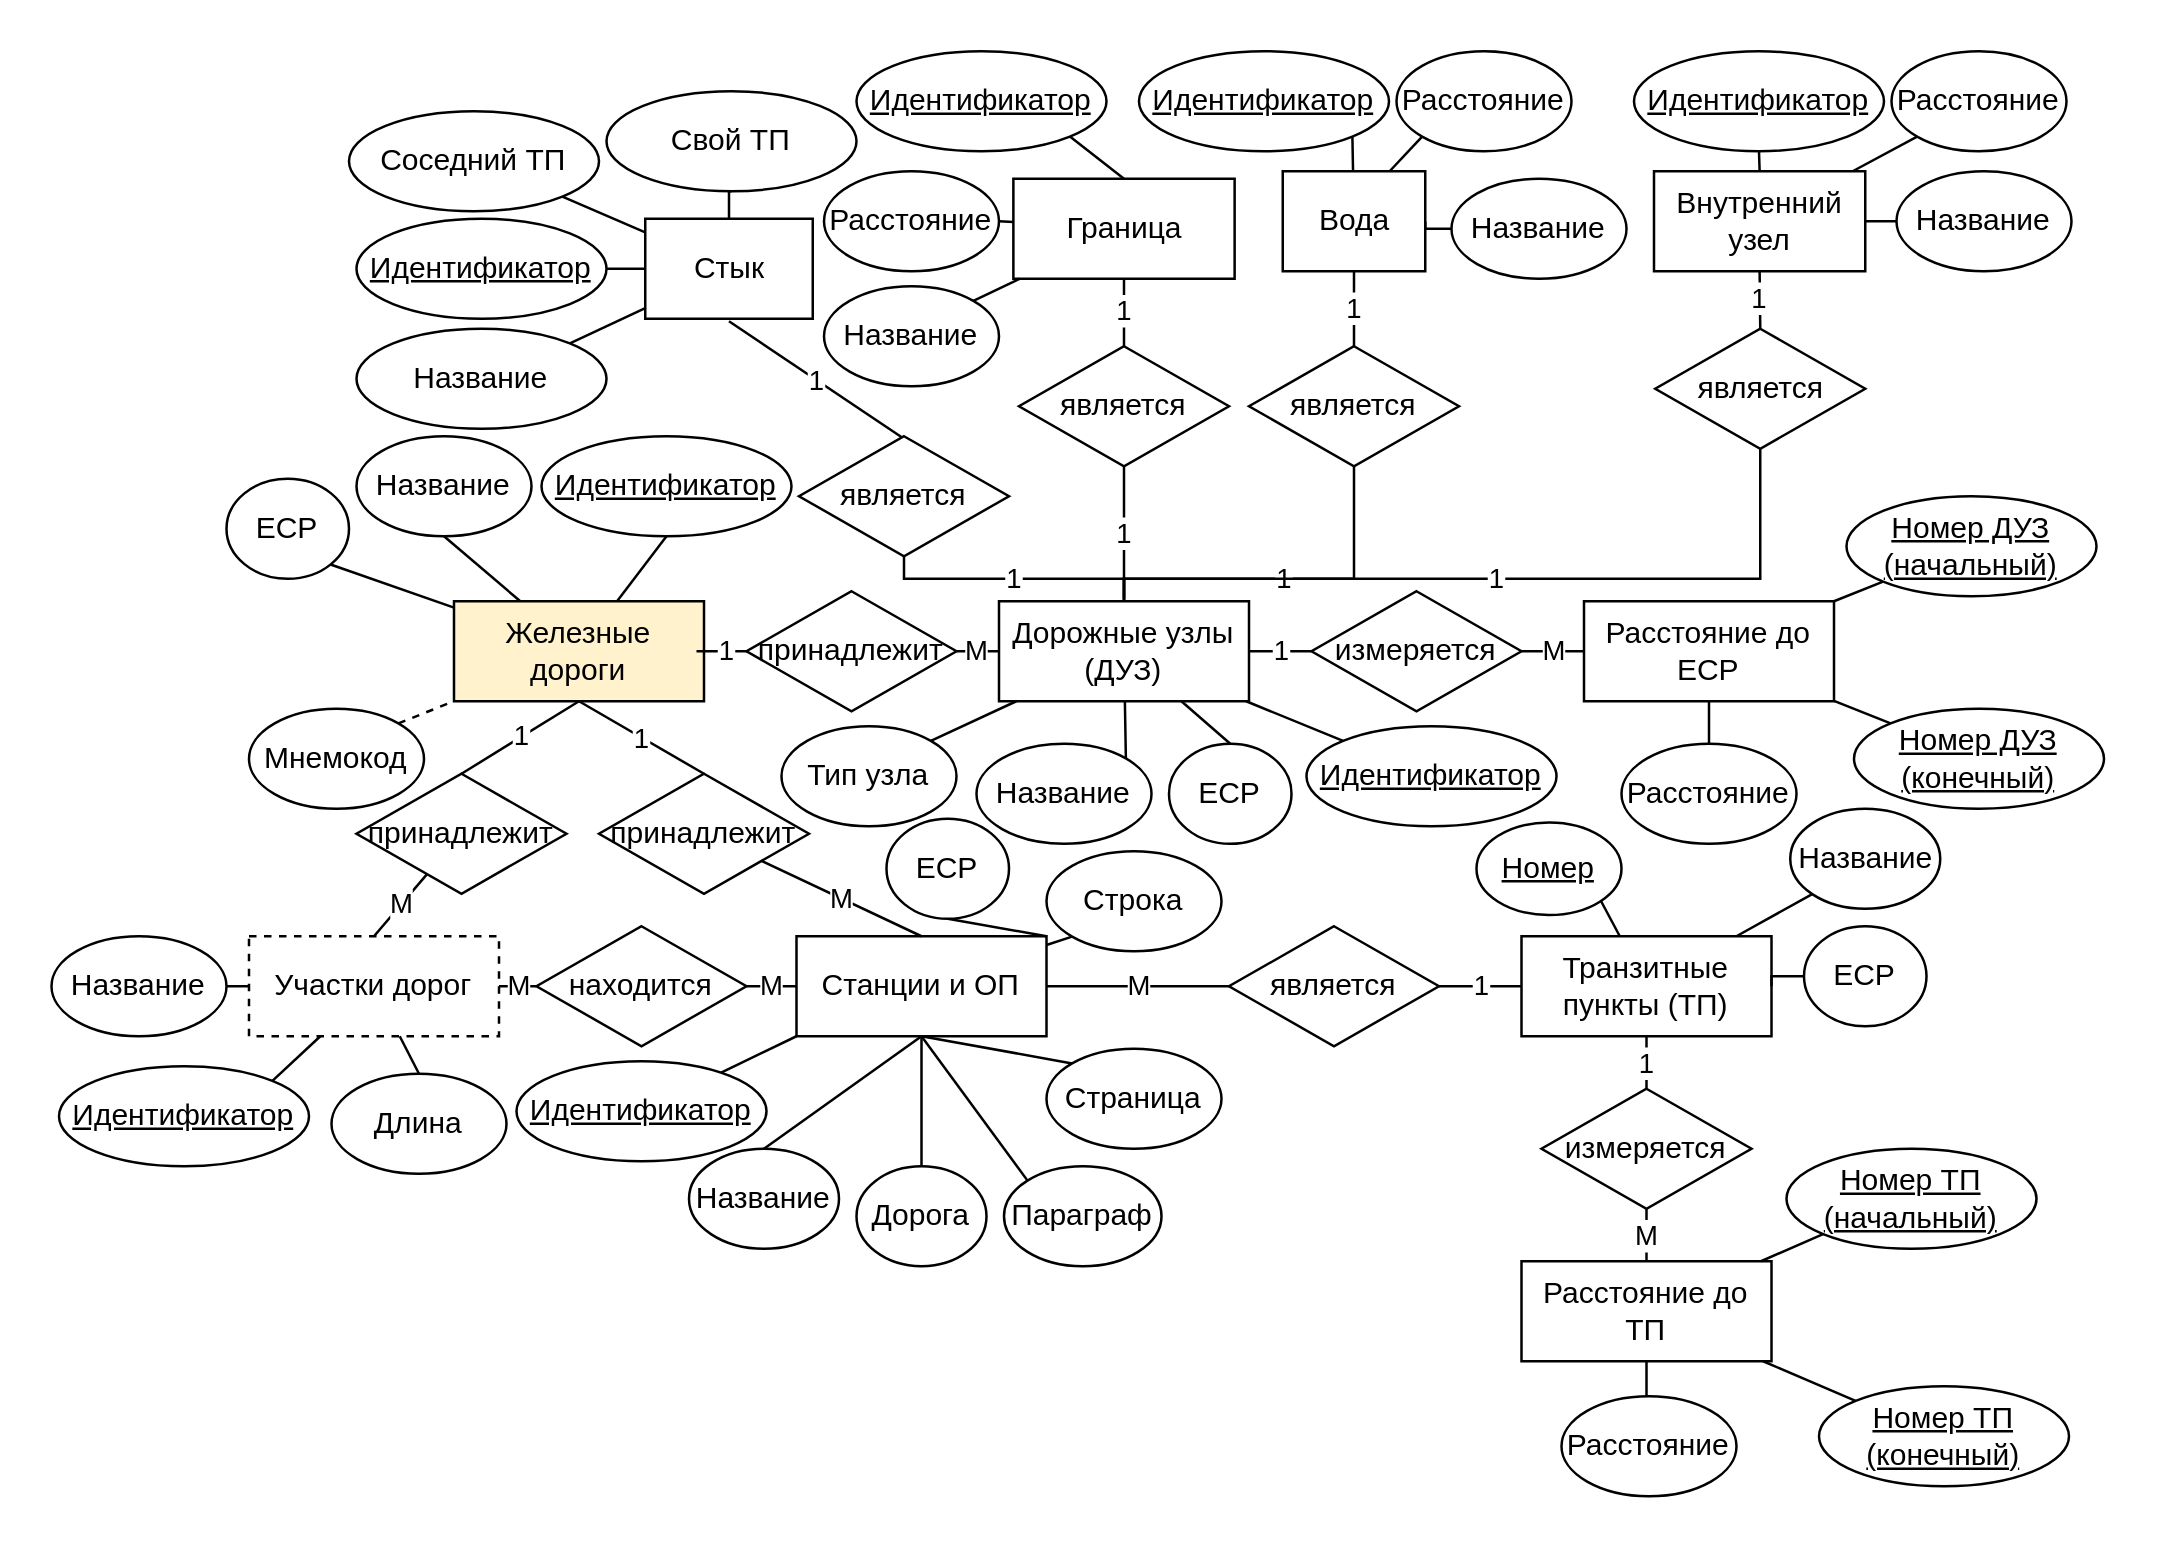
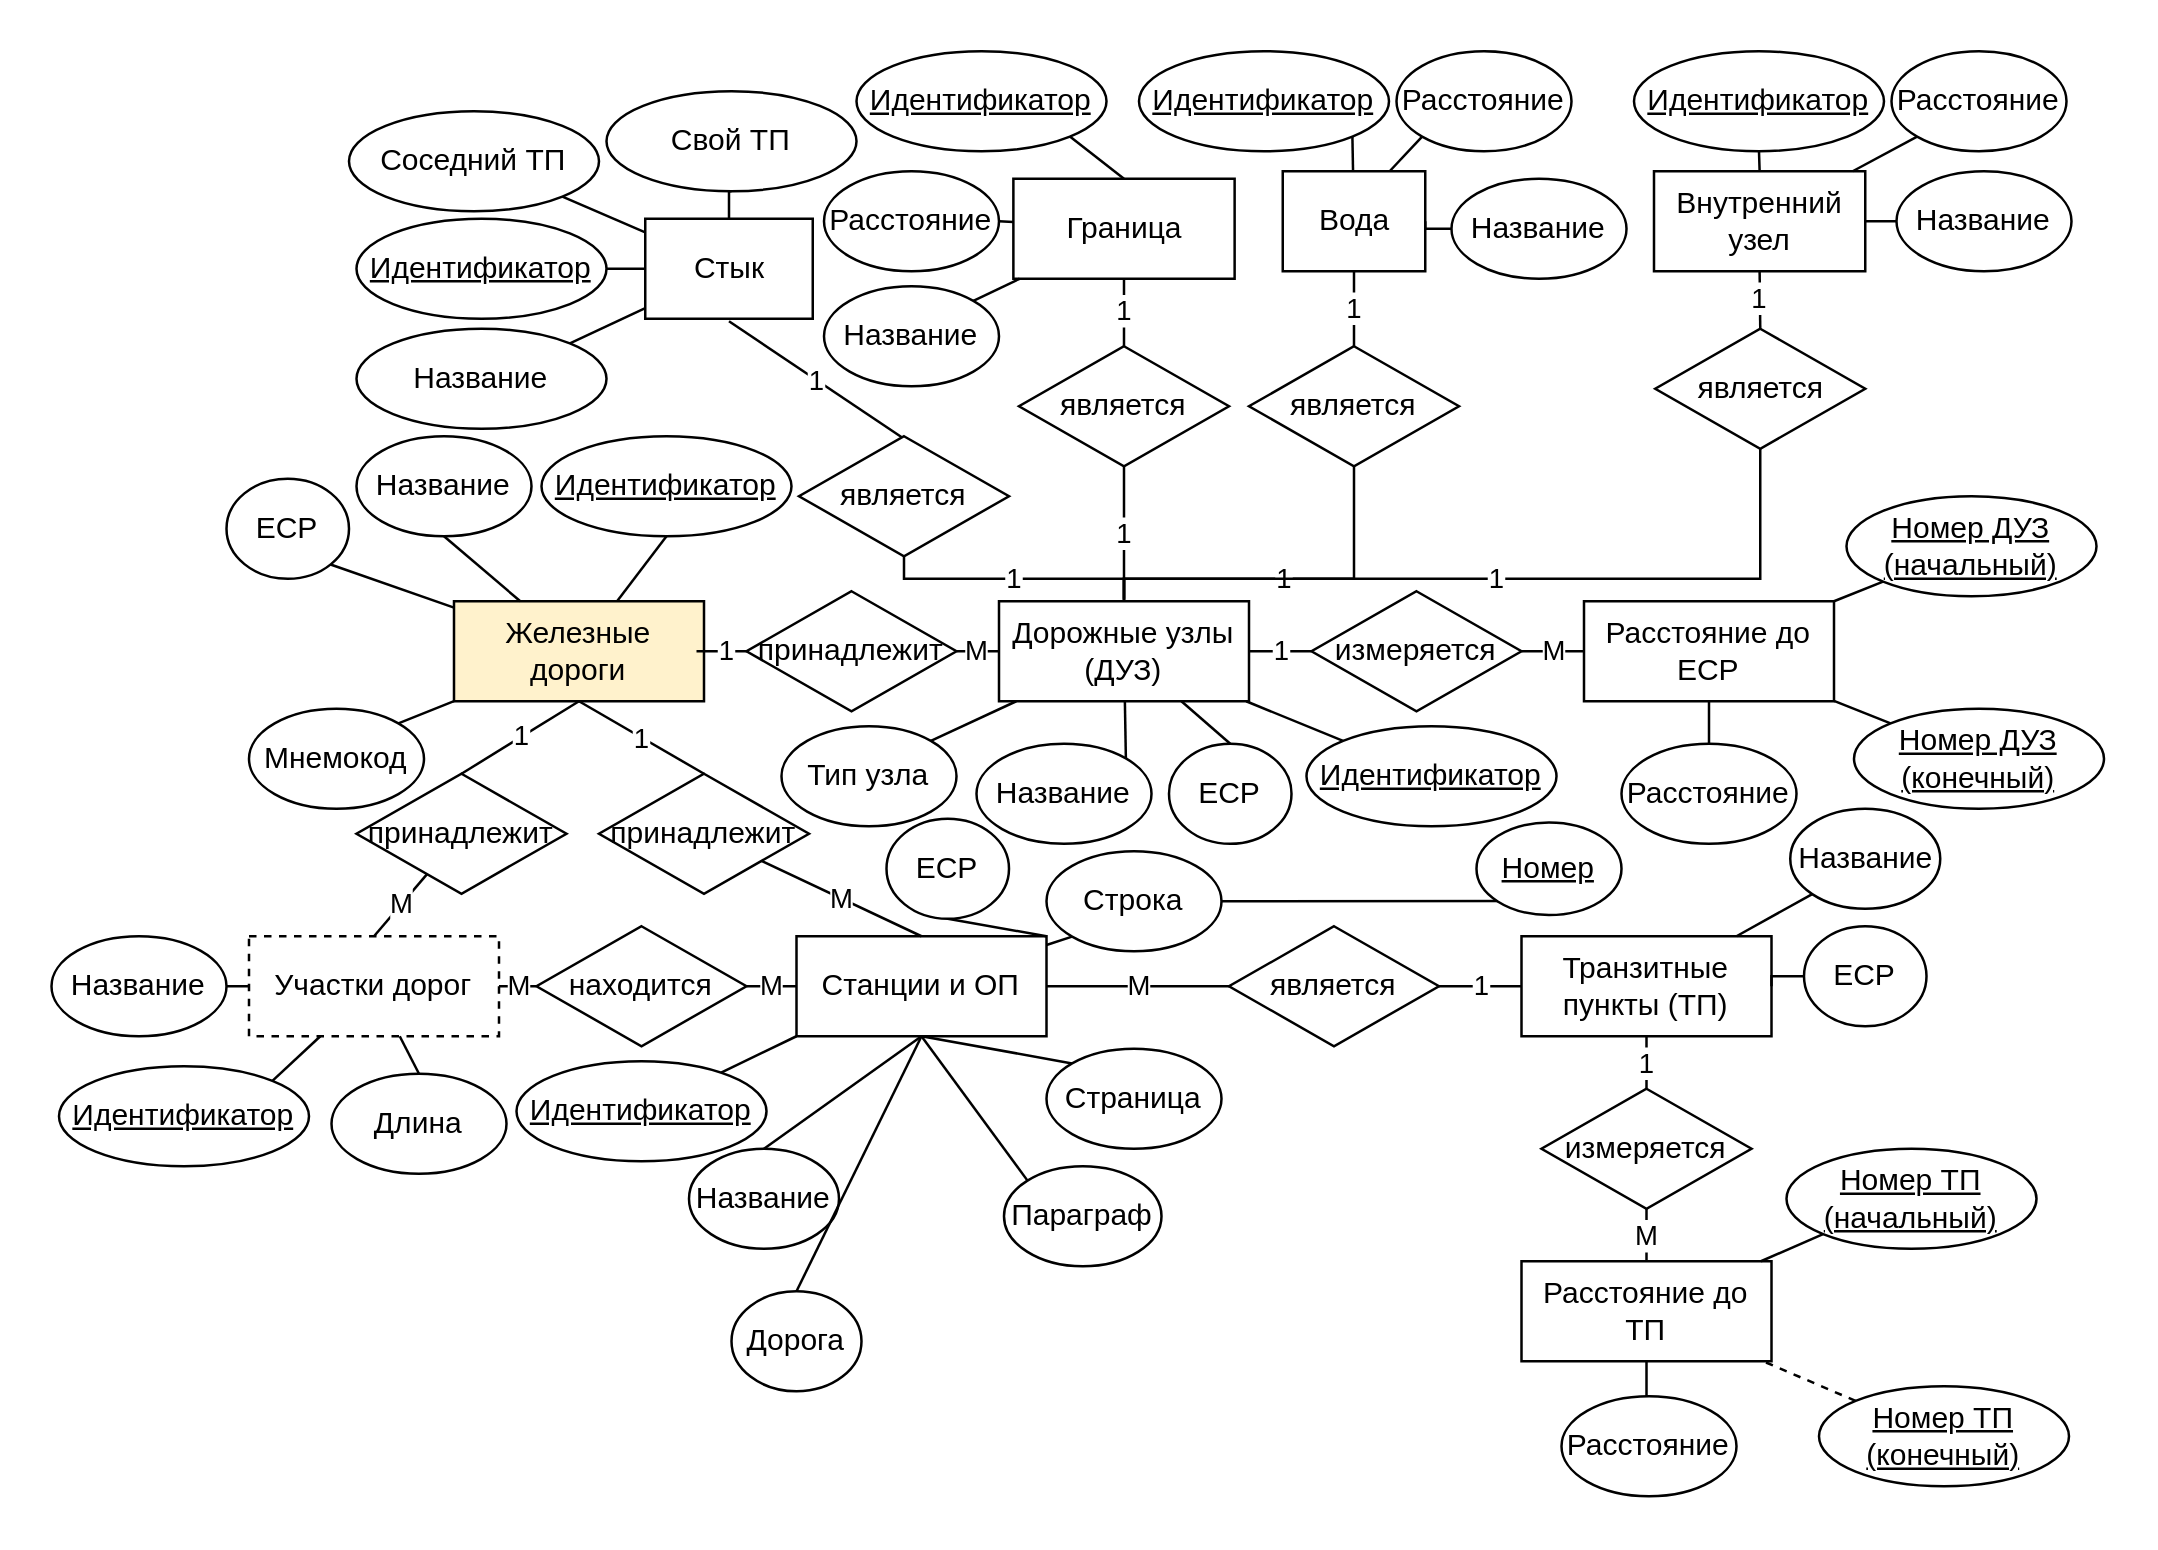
(427, 712) -> (427, 712)
(1610, 918) -> (1359, 901)
(921, 1216) -> (796, 1341)
(1812, 1382) -> (1812, 1382)
